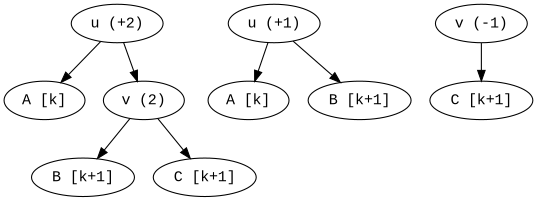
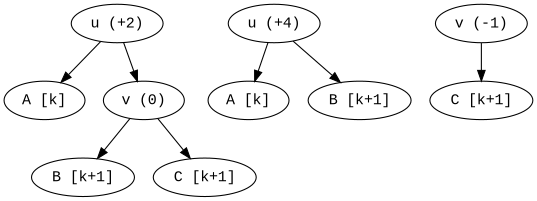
(274, 23) -> (274, 23)
(144, 100) -> (144, 100)
